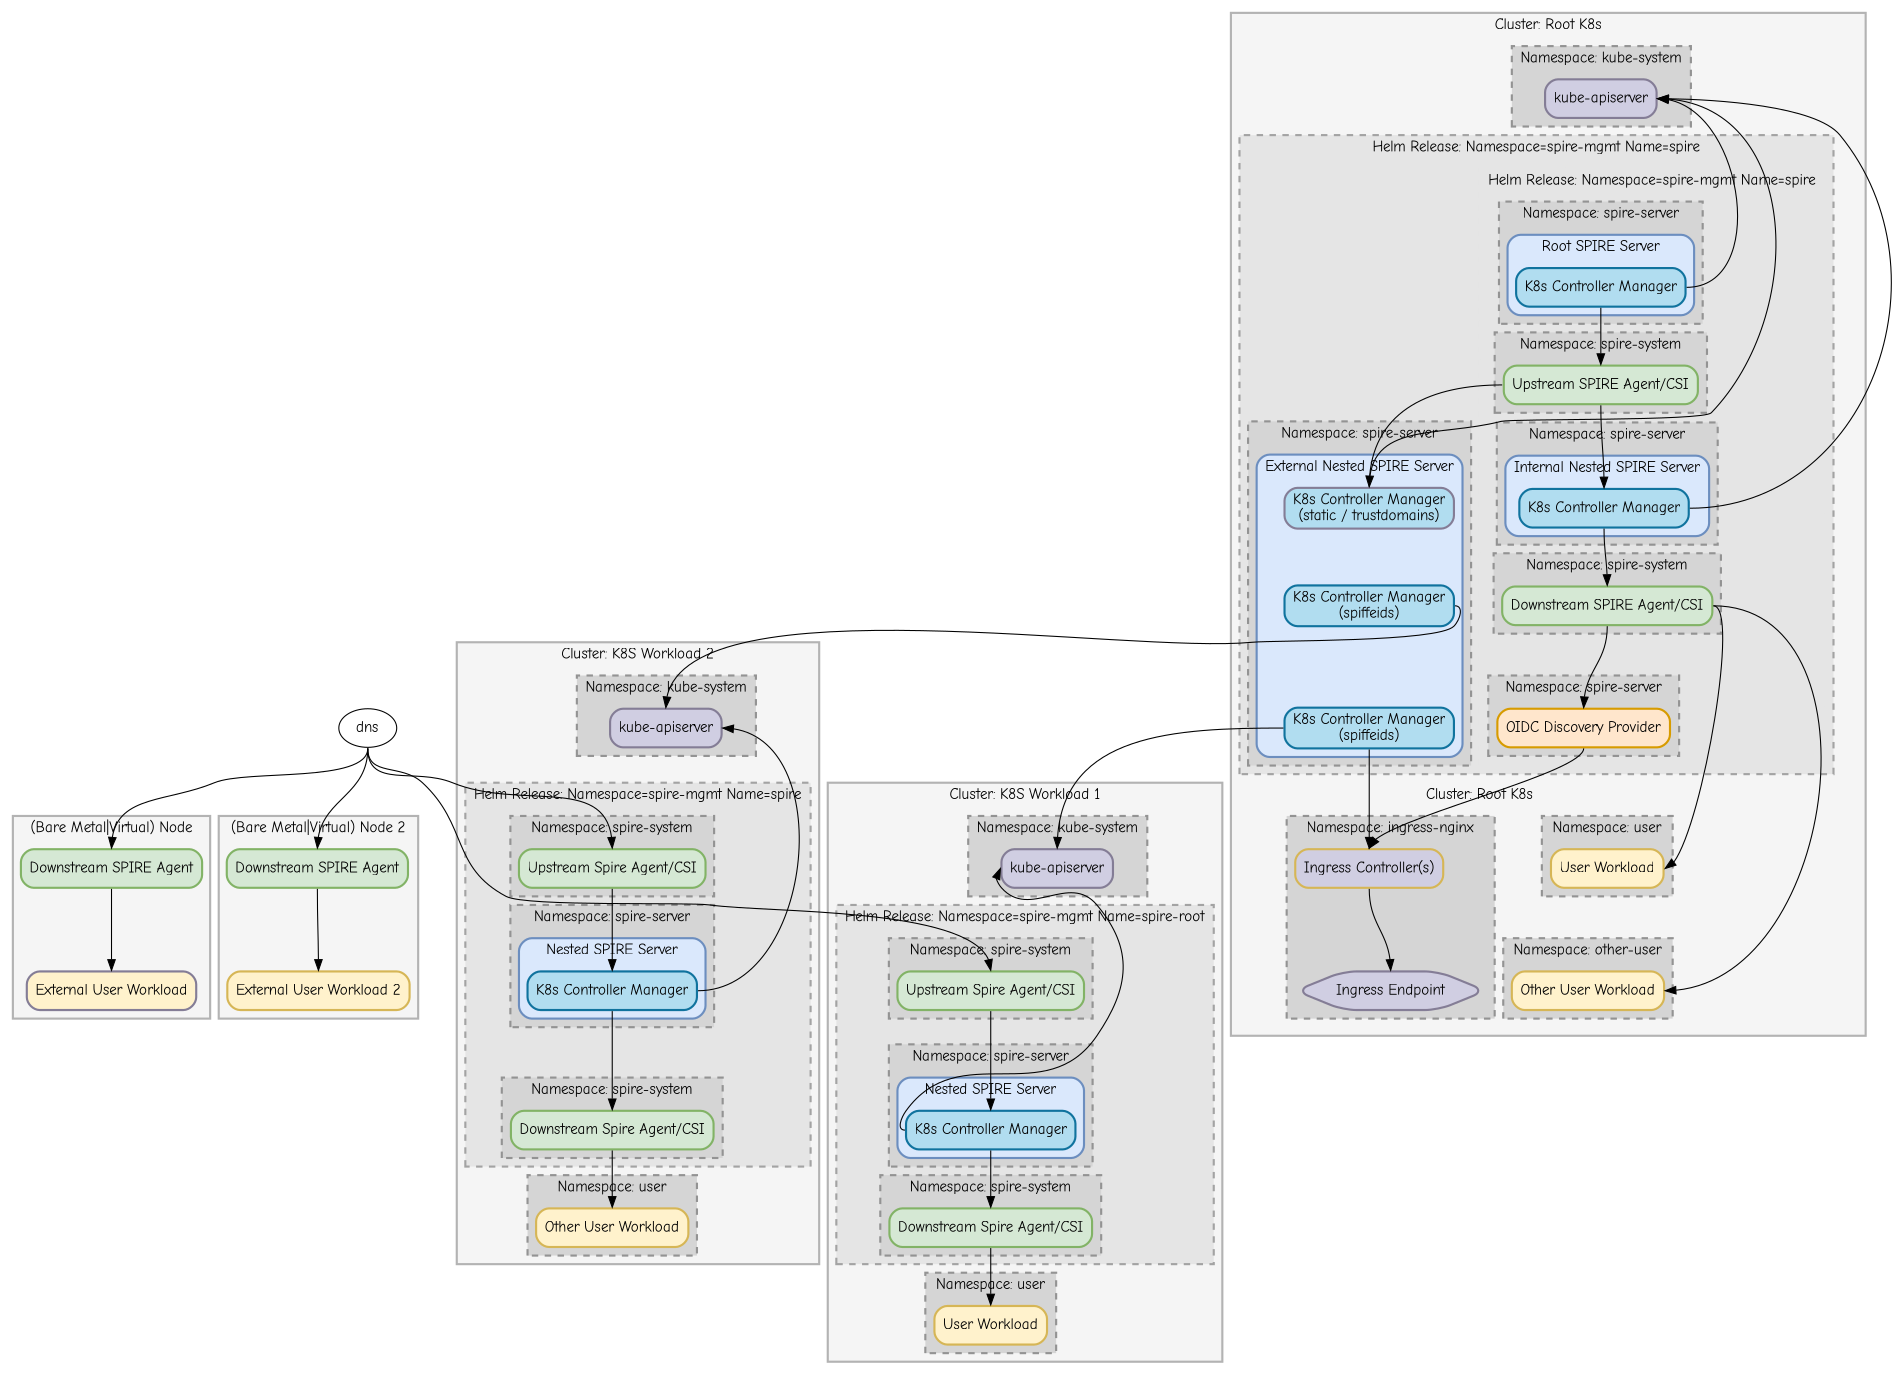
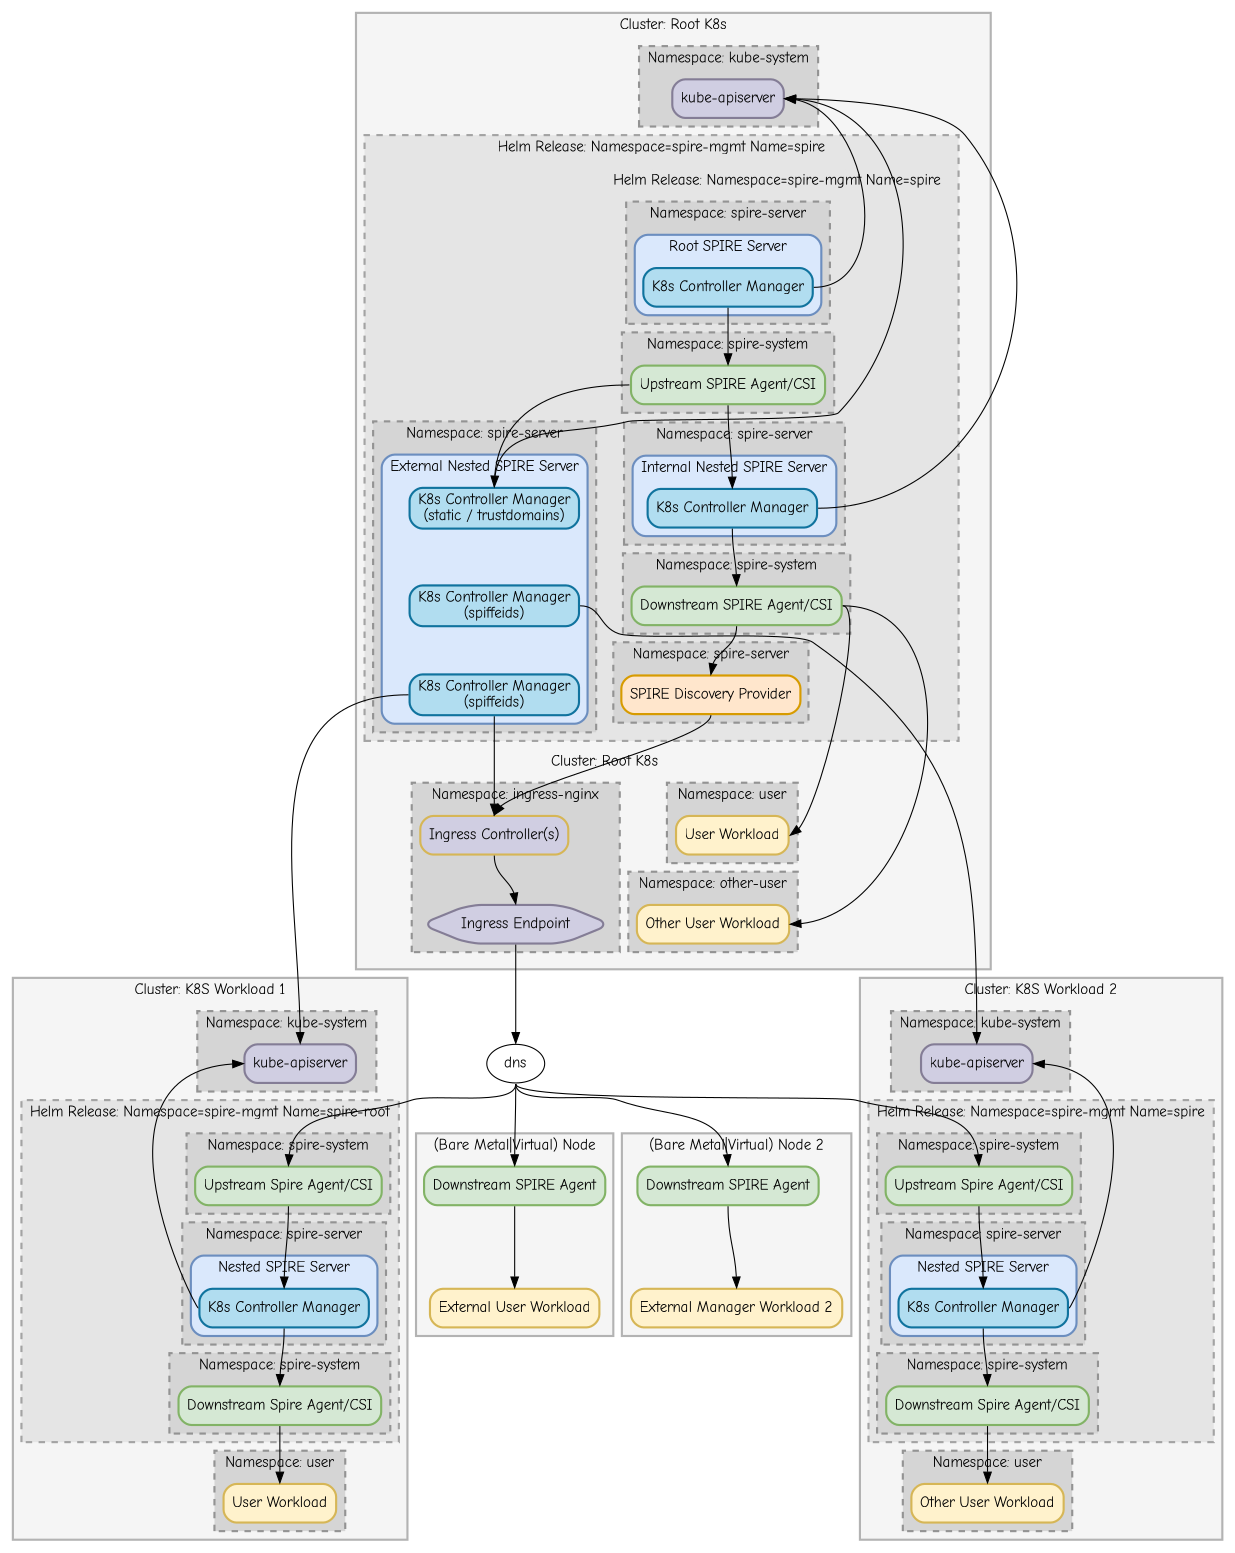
(1369, 508) -> (494, 508)
(1584, 728) -> (711, 695)
none -> (516, 988)
(112, 991) -> (515, 1308)
(318, 991) -> (737, 1308)
